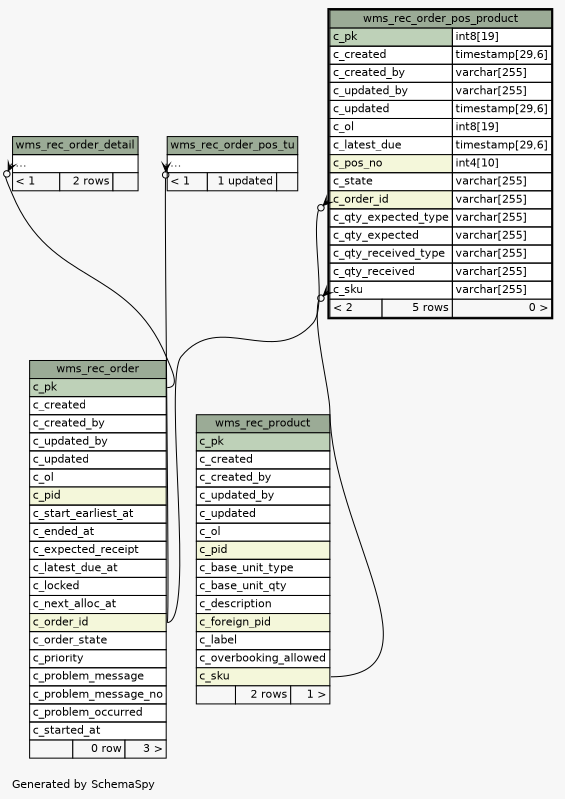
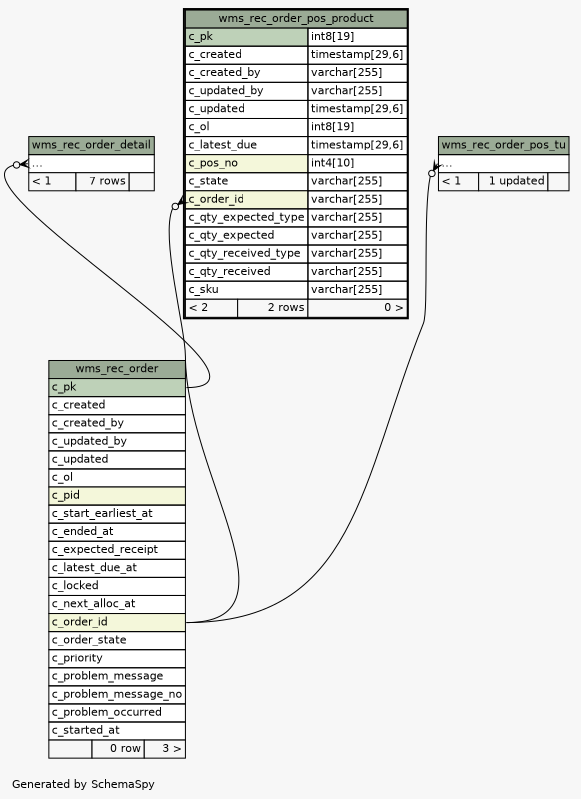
(91, 181) -> (108, 181)
(431, 308) -> (286, 308)
(263, 559) -> none
